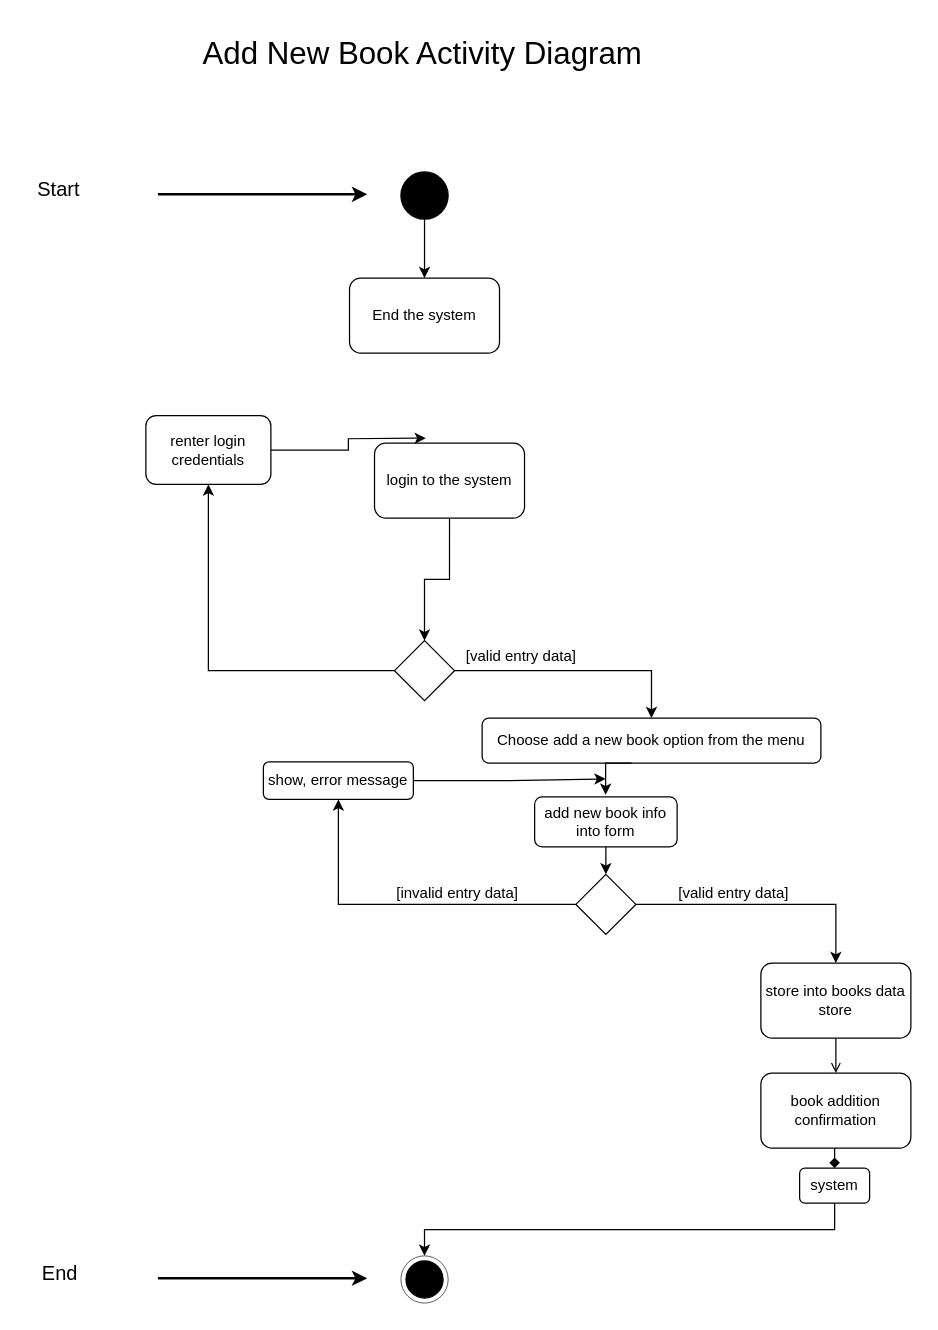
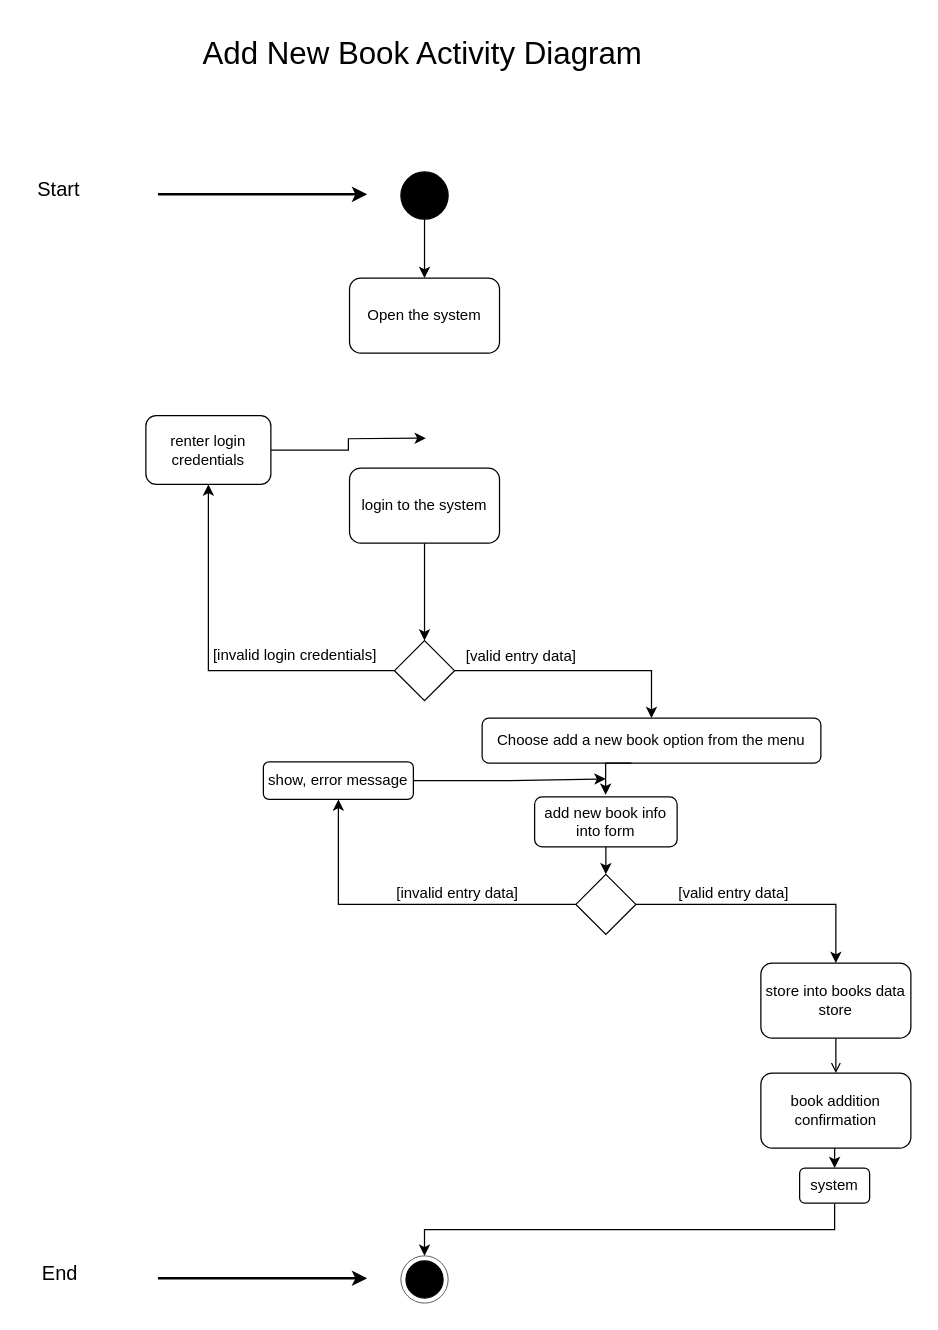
(424, 316) -> (424, 316)
(449, 481) -> (424, 506)
none -> (295, 656)
(834, 1157) -> (834, 1158)
